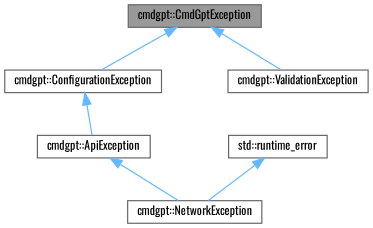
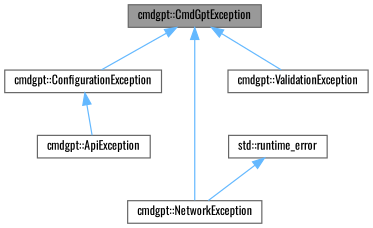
(149, 183) -> (195, 120)
